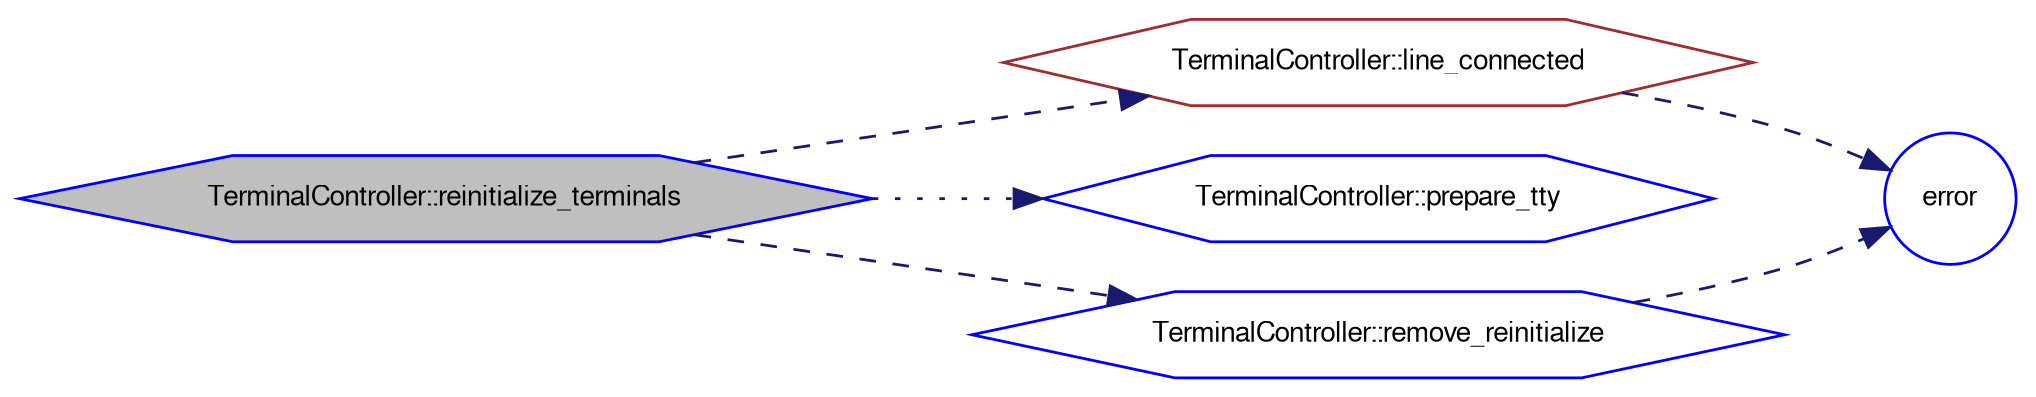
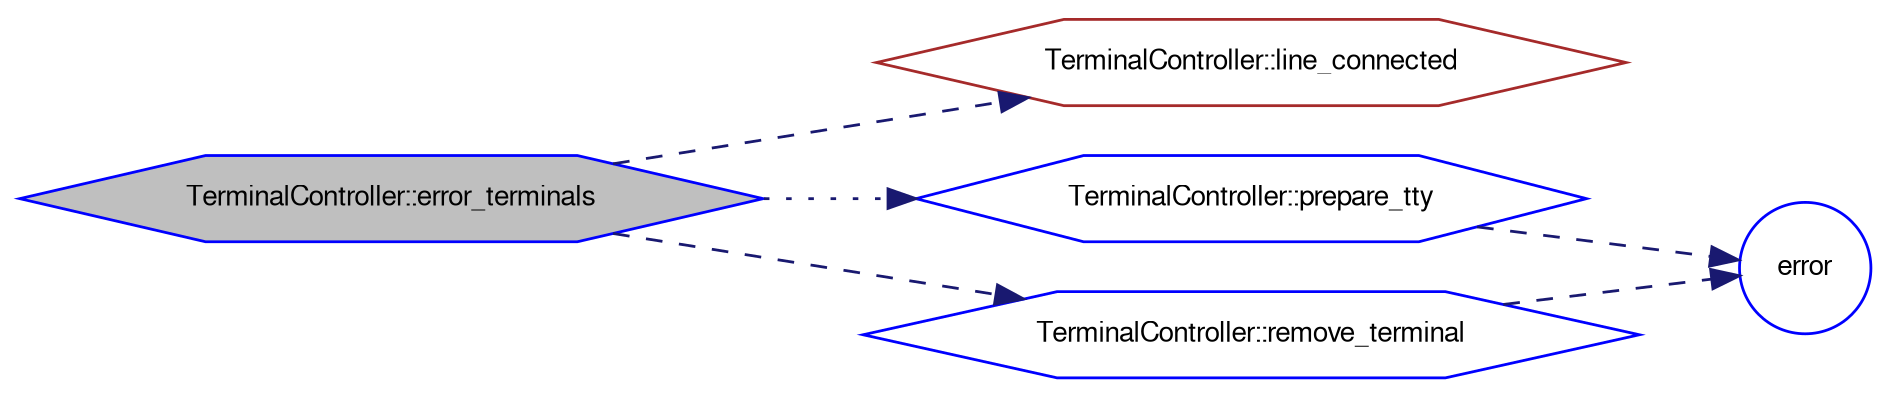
(1745, 119) -> (1593, 242)
(446, 199) -> (391, 199)
(1378, 335) -> (1251, 335)
